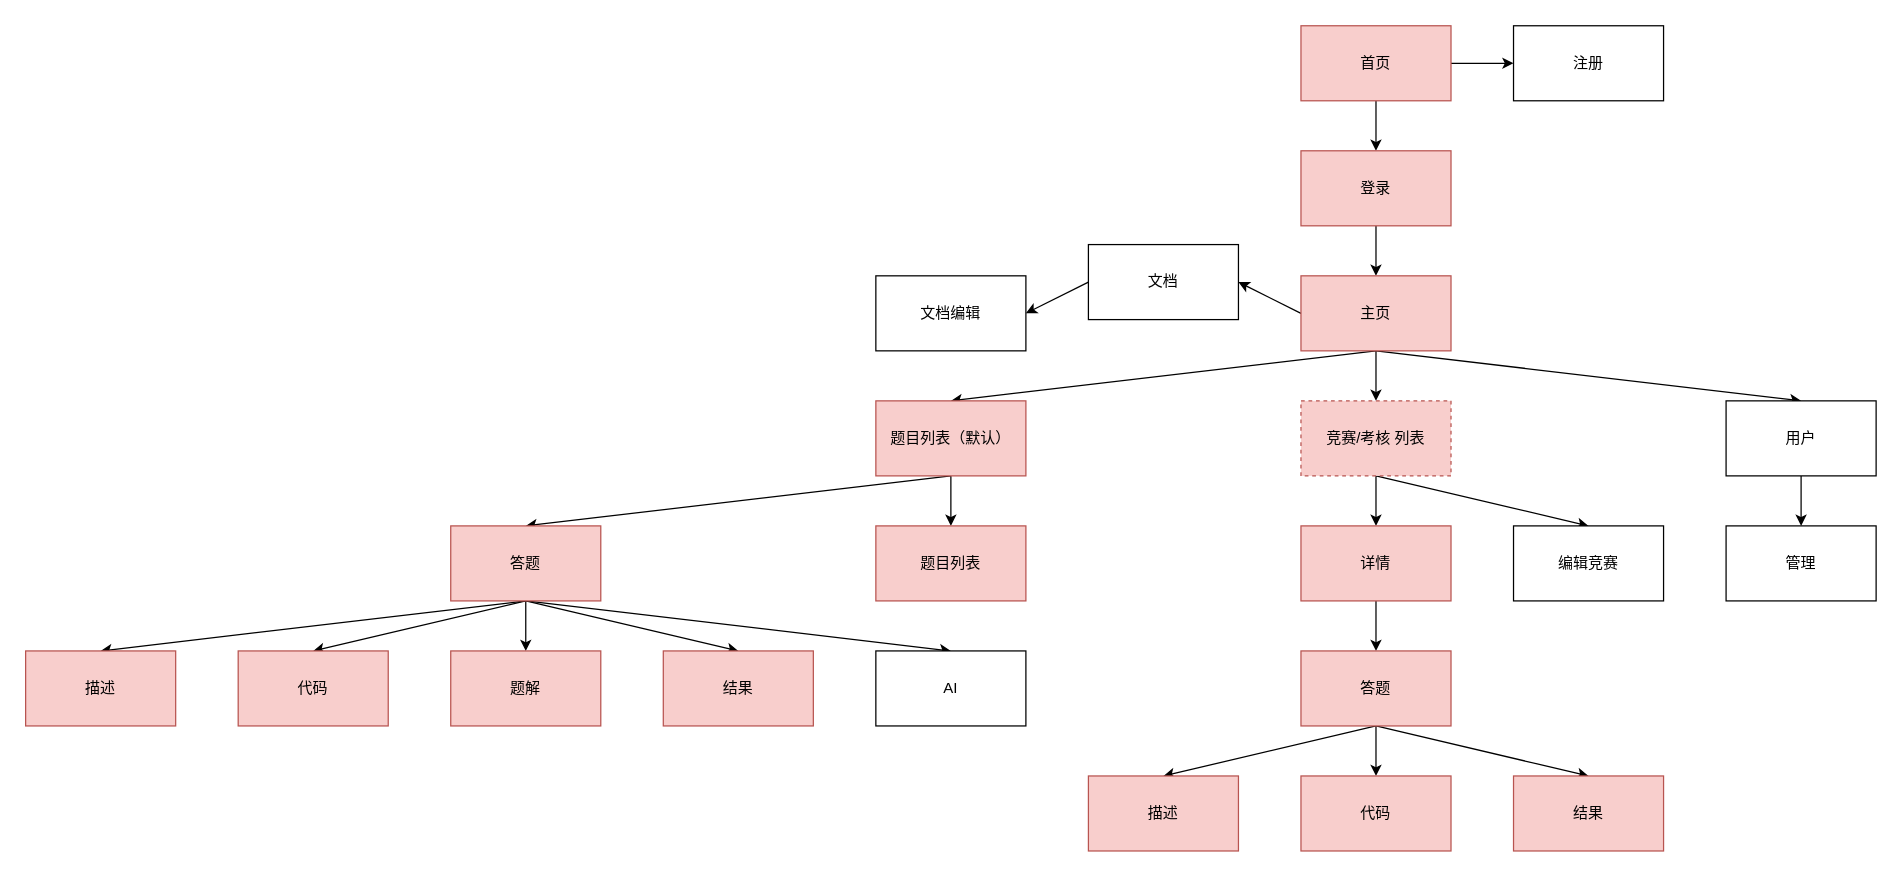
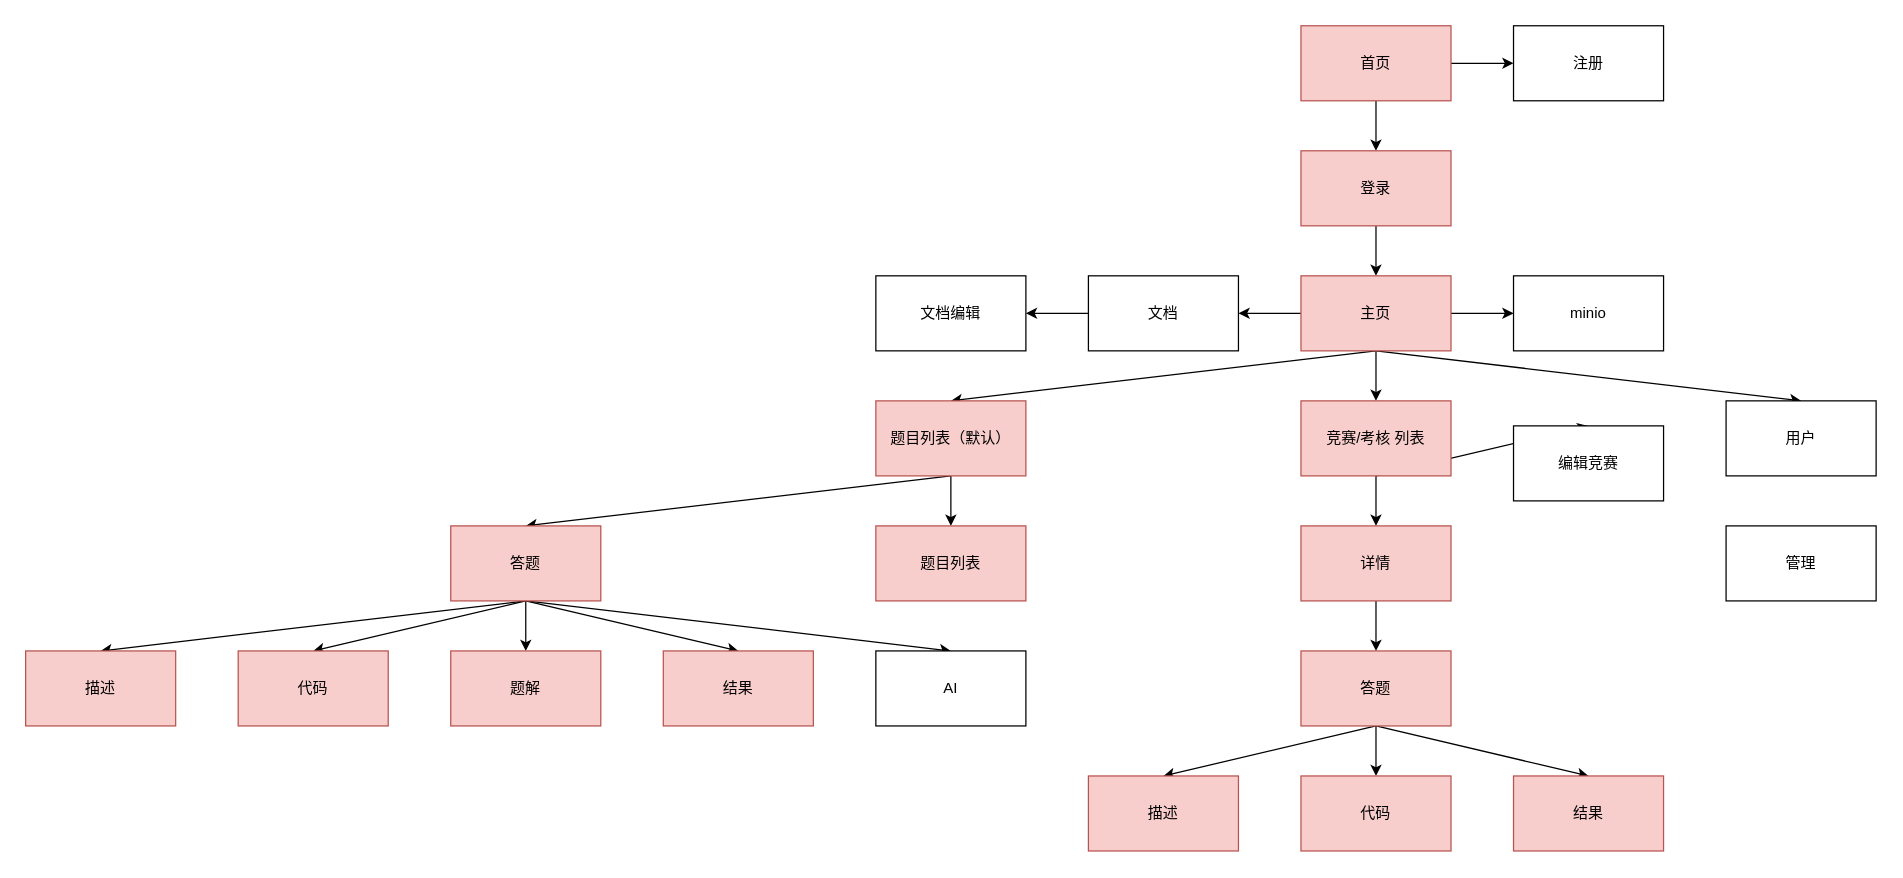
(1163, 282) -> (1163, 313)
none -> (1478, 313)
none -> (1588, 313)
(1376, 438) -> (1376, 438)
(1801, 497) -> none
(1588, 563) -> (1588, 463)
